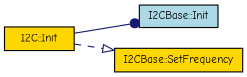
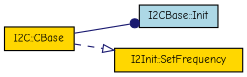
(39, 39) -> (39, 39)
(179, 60) -> (179, 60)
